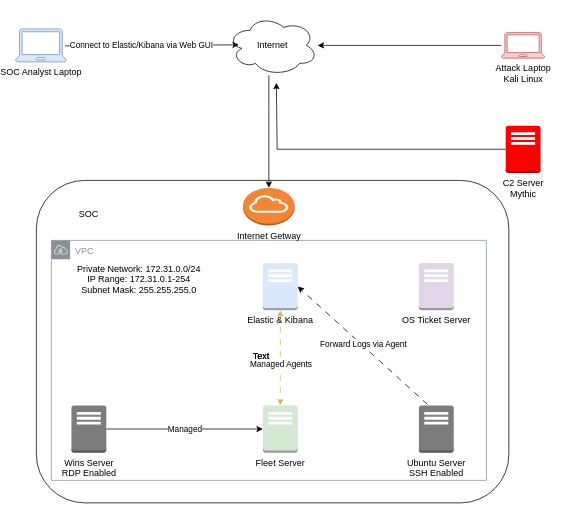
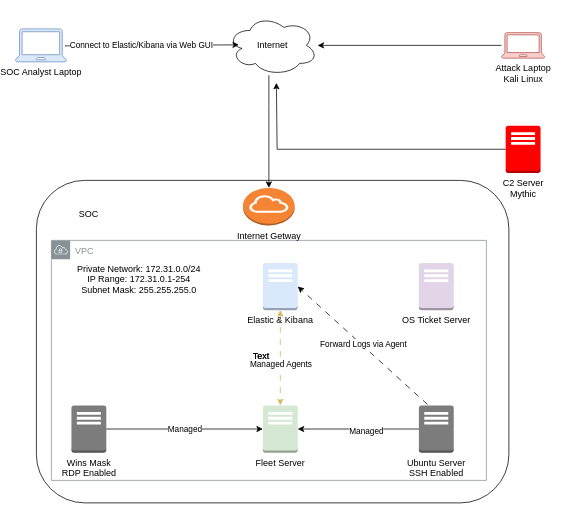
none -> (366, 429)
(89, 469) -> (89, 469)
